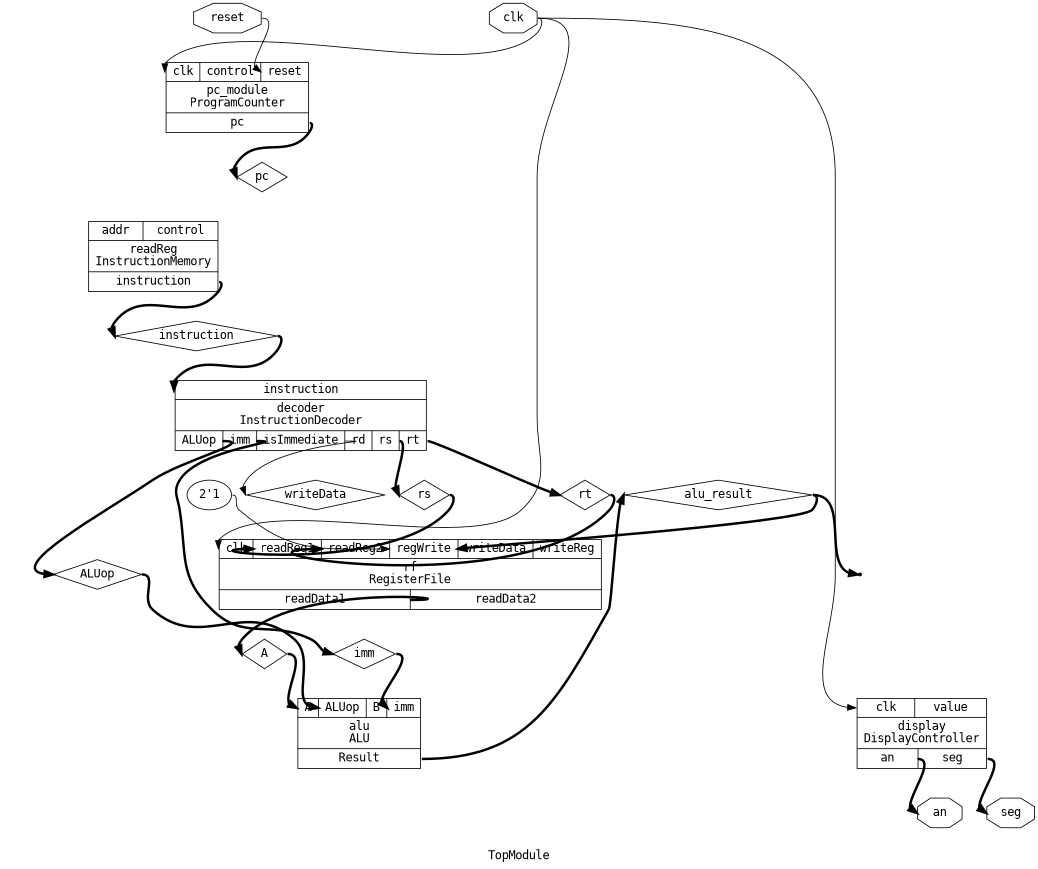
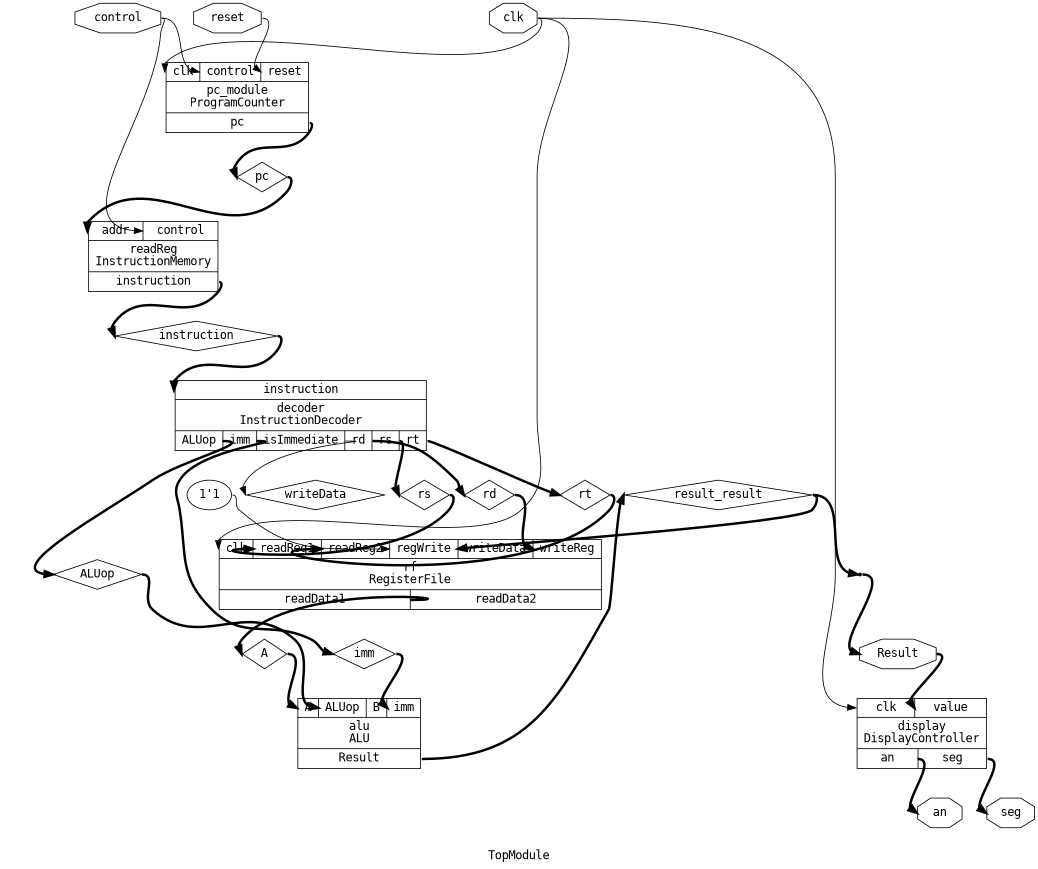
none -> (118, 18)
none -> (196, 209)
(209, 495) -> (209, 495)
none -> (489, 495)
(718, 495) -> (718, 495)
none -> (898, 654)
